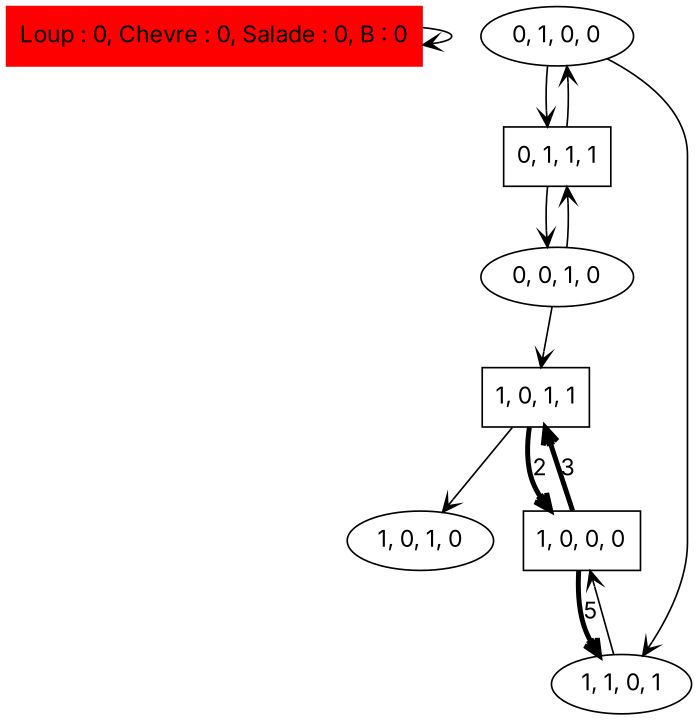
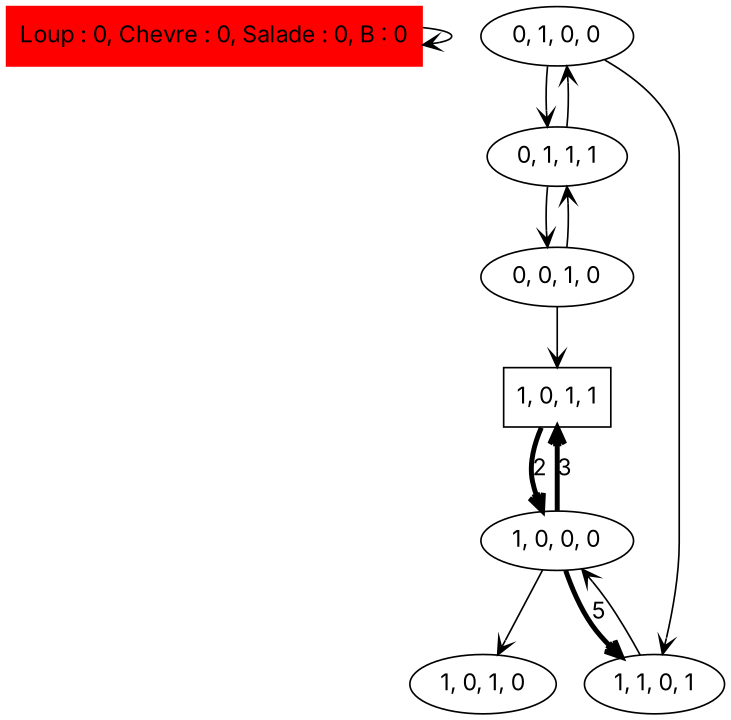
(557, 157) -> (557, 157)
(483, 463) -> (524, 605)
(582, 541) -> (557, 541)
